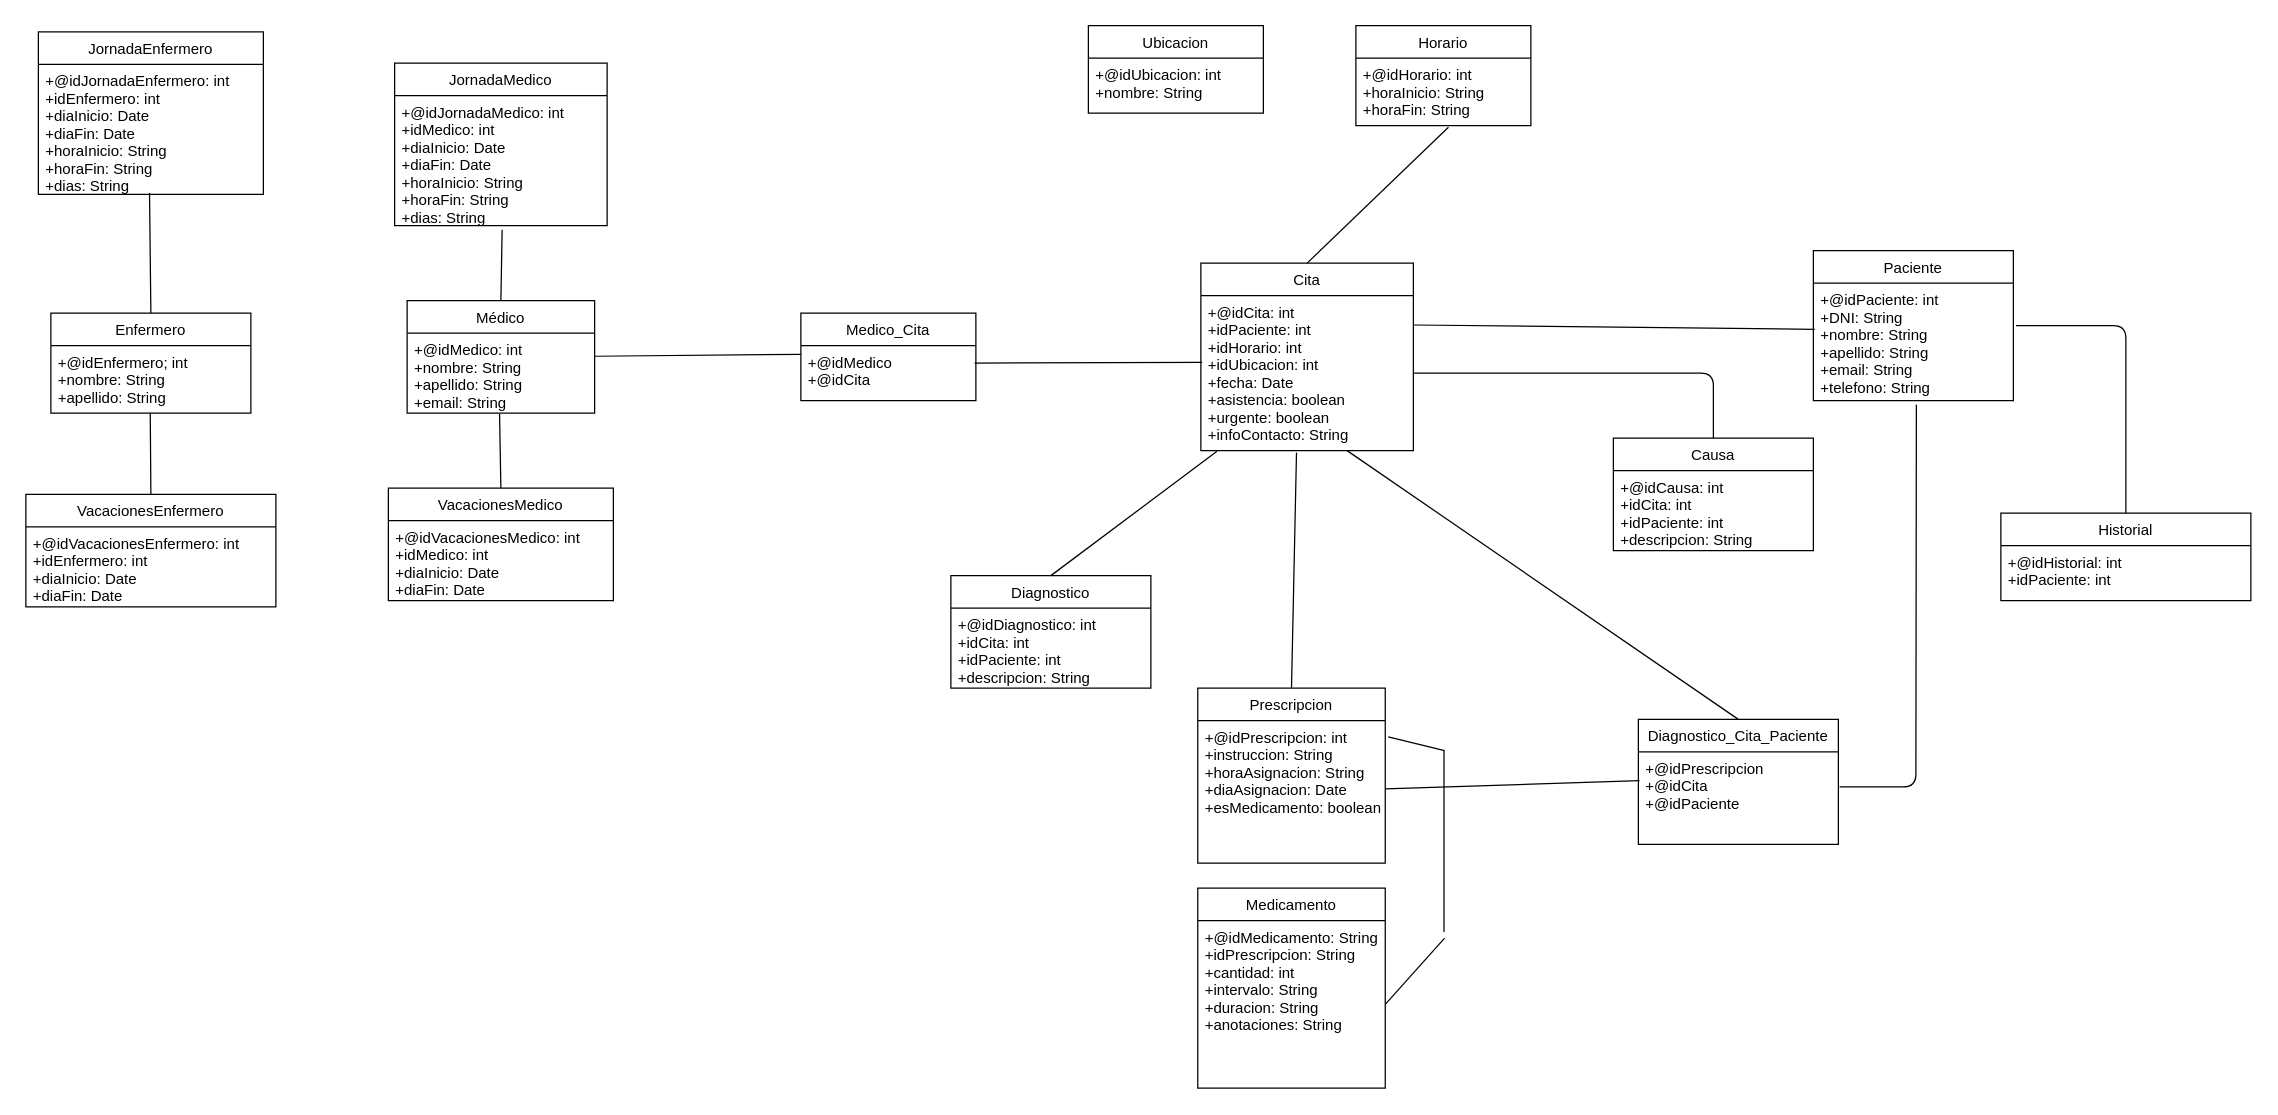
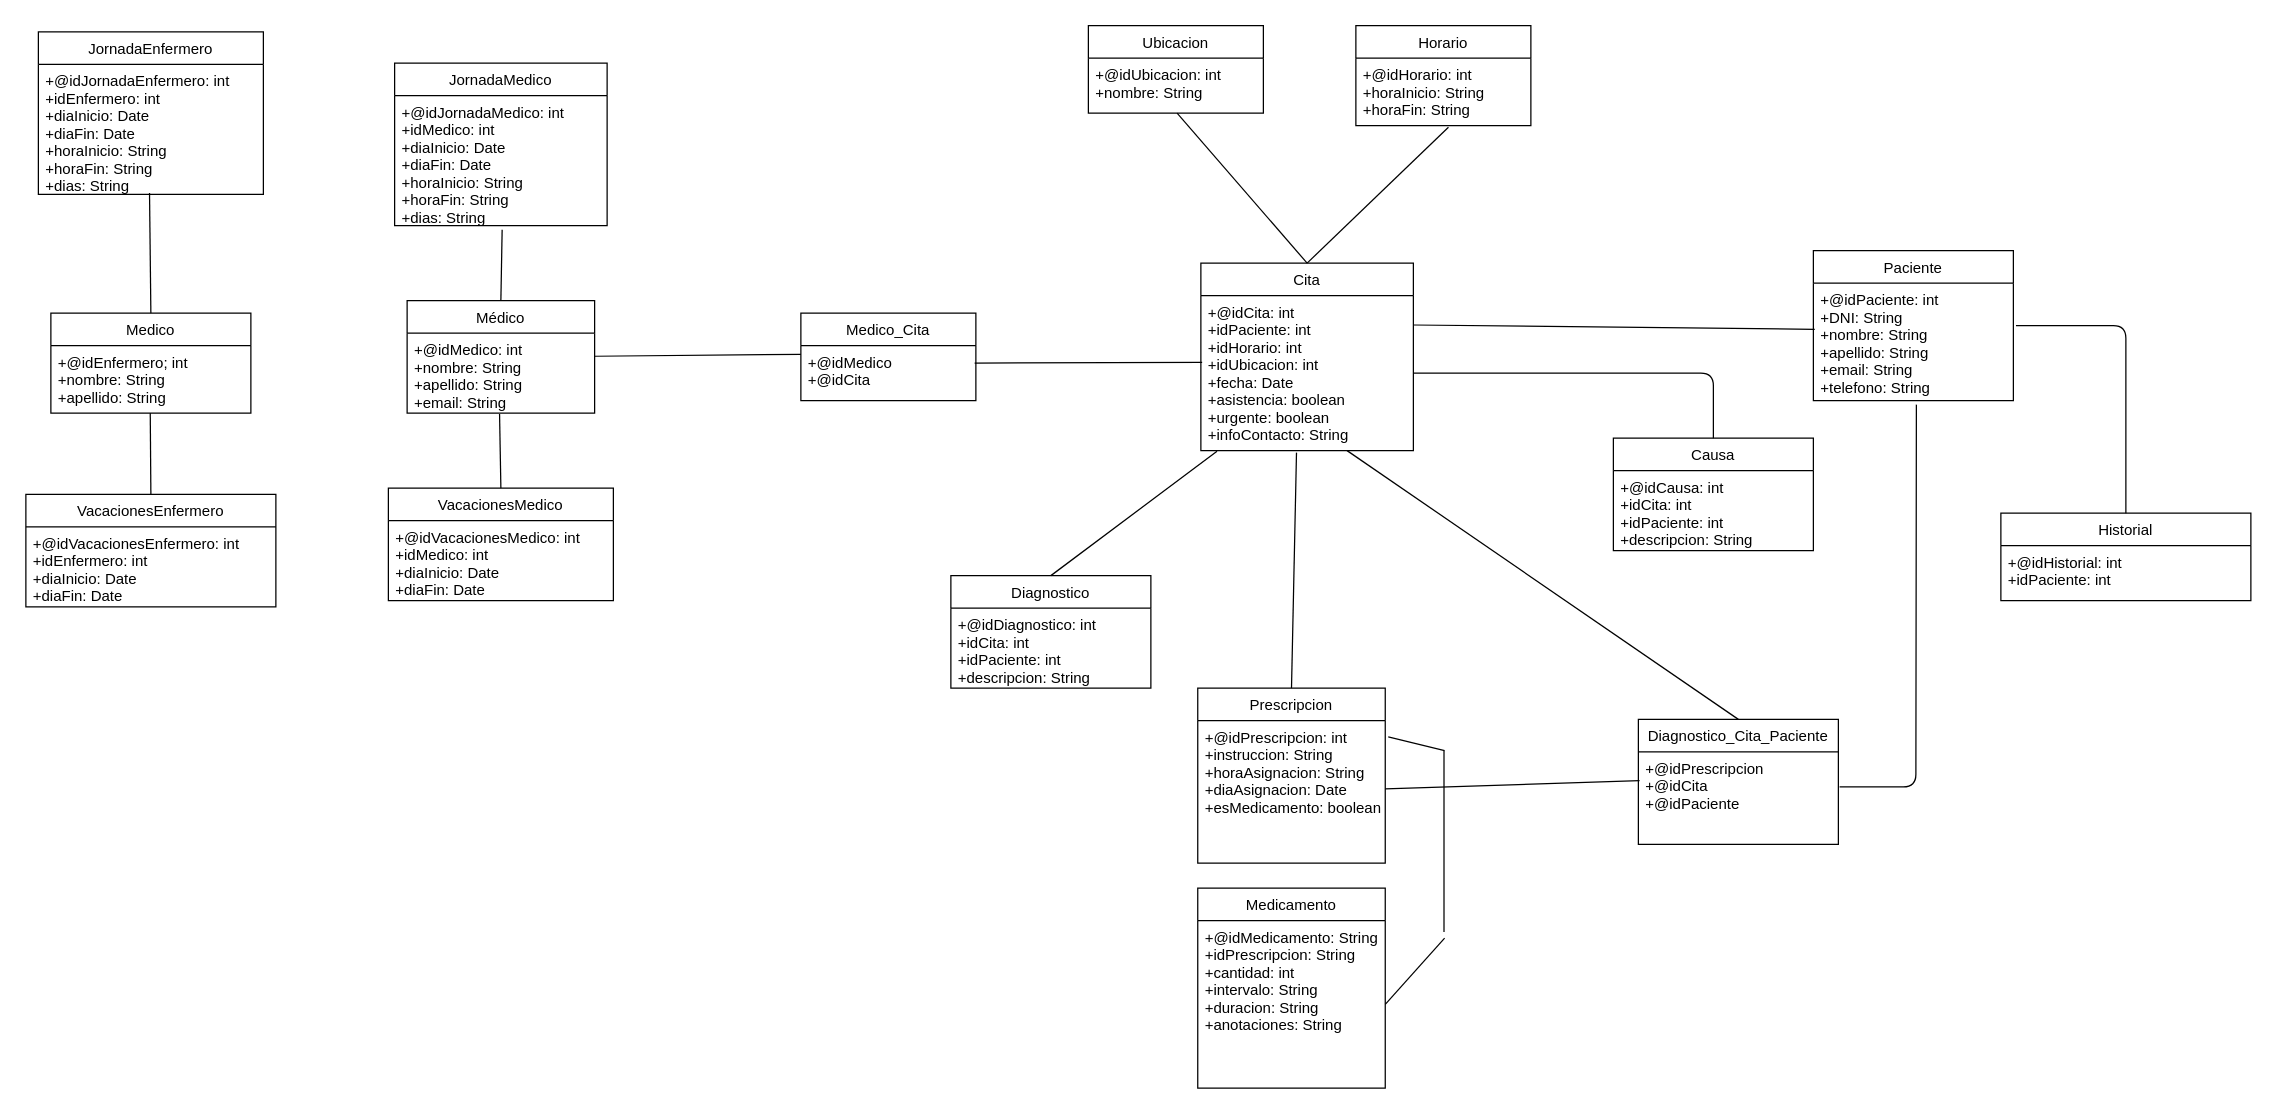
none -> (1241, 187)
(150, 330) -> (150, 330)
